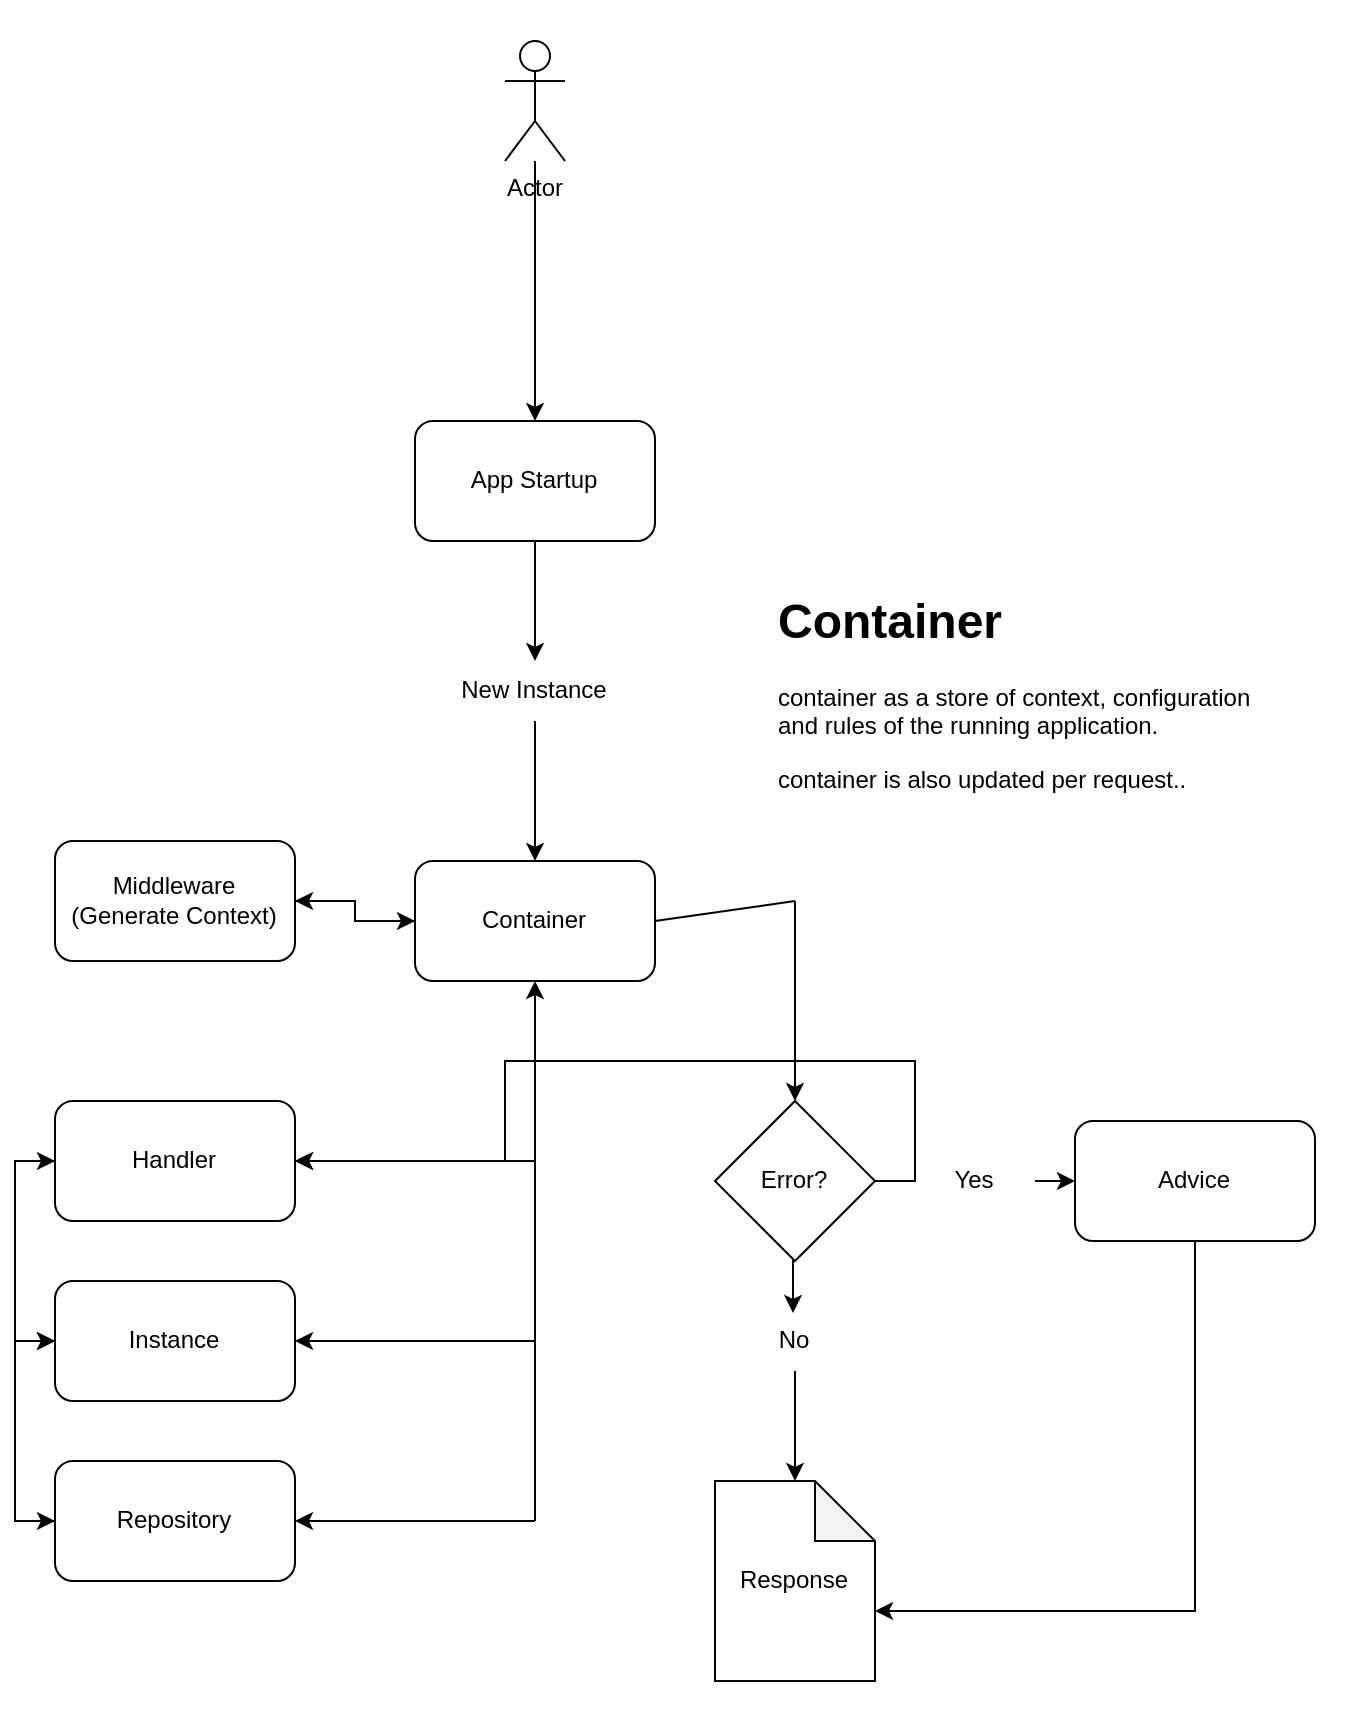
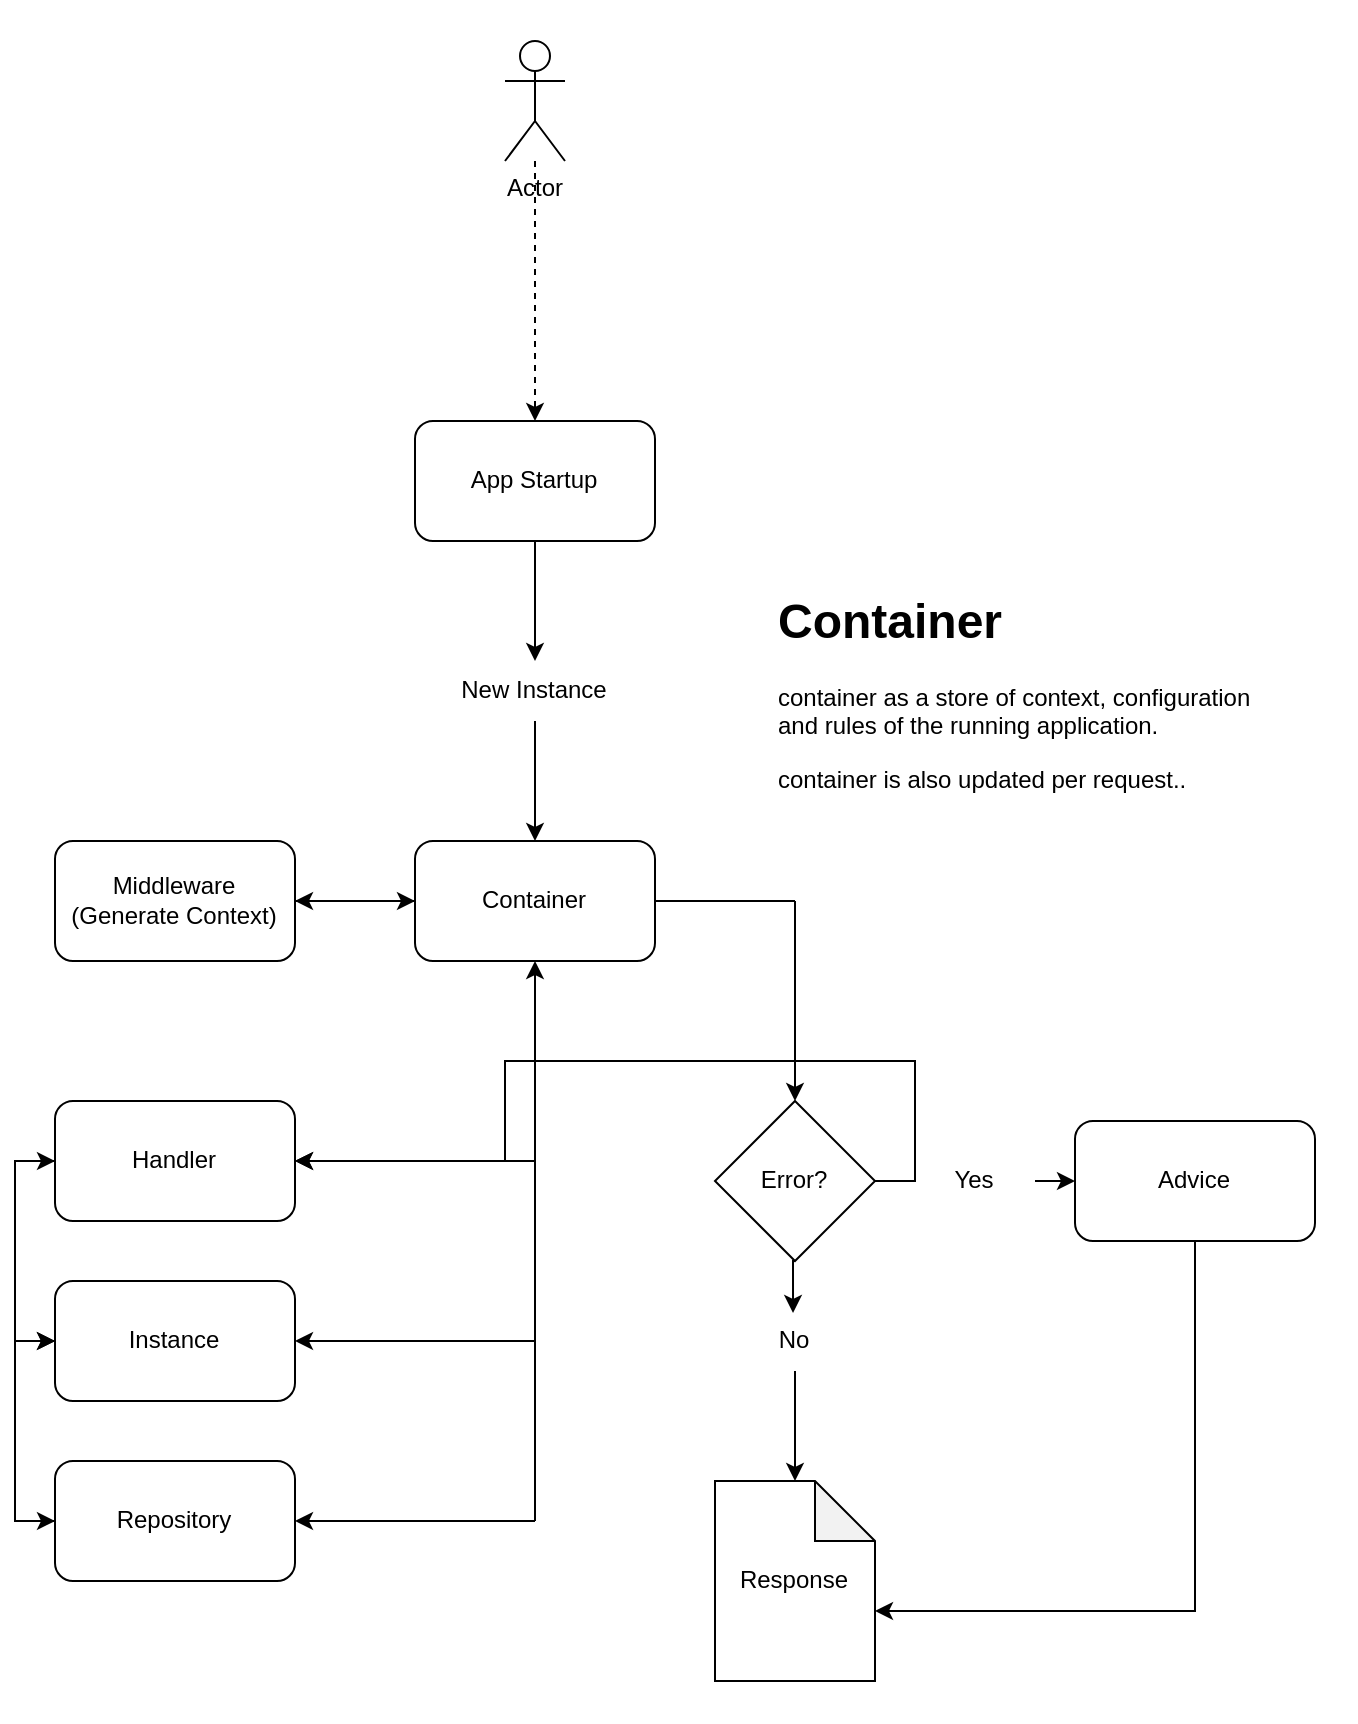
(535, 282) -> (535, 282)
(535, 921) -> (535, 901)
